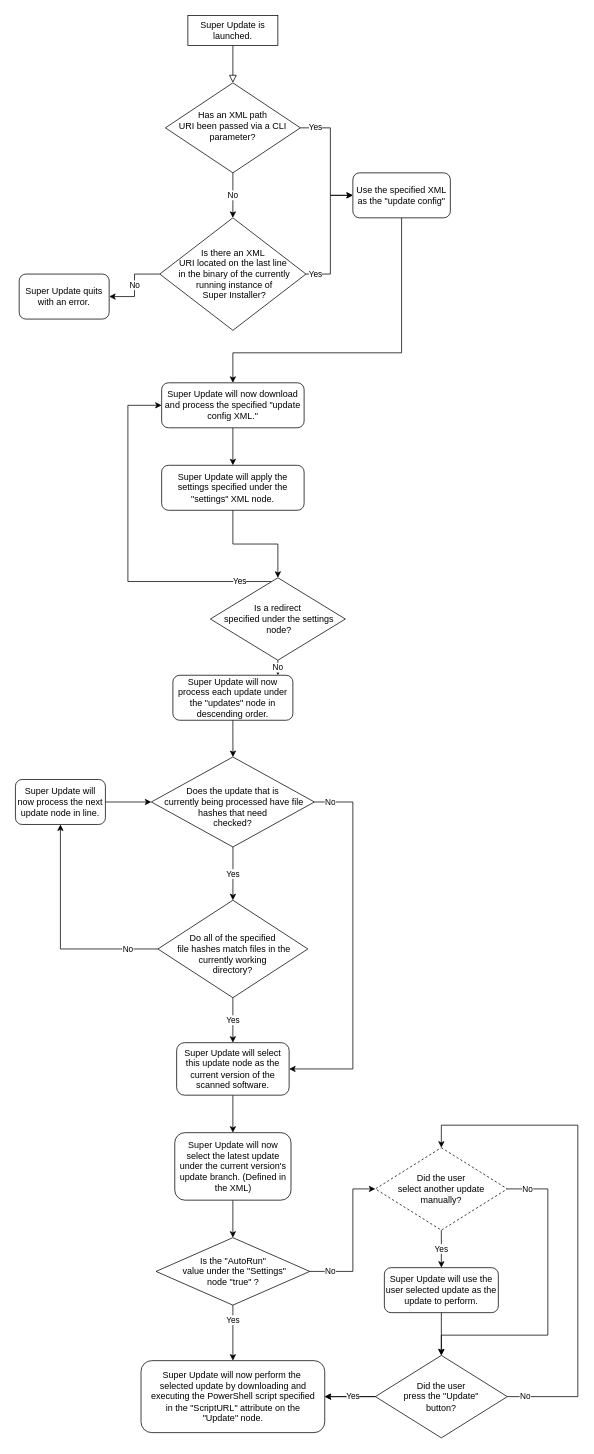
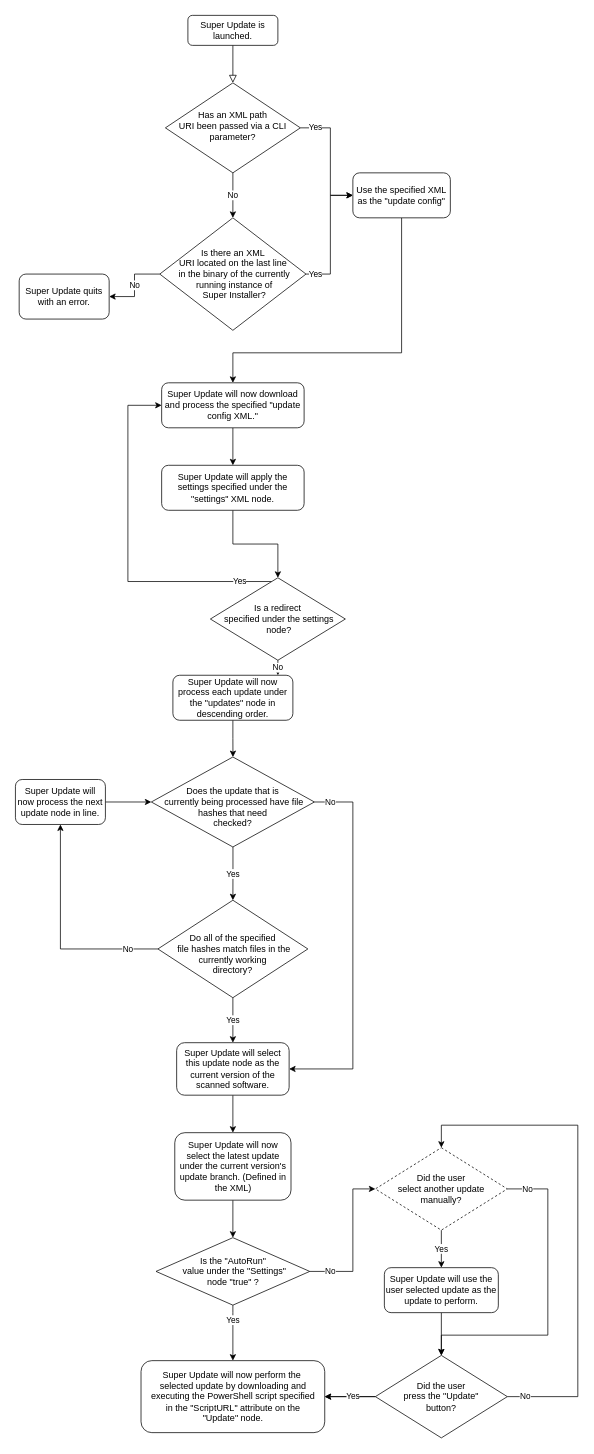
(233, 30) -> (233, 30)
